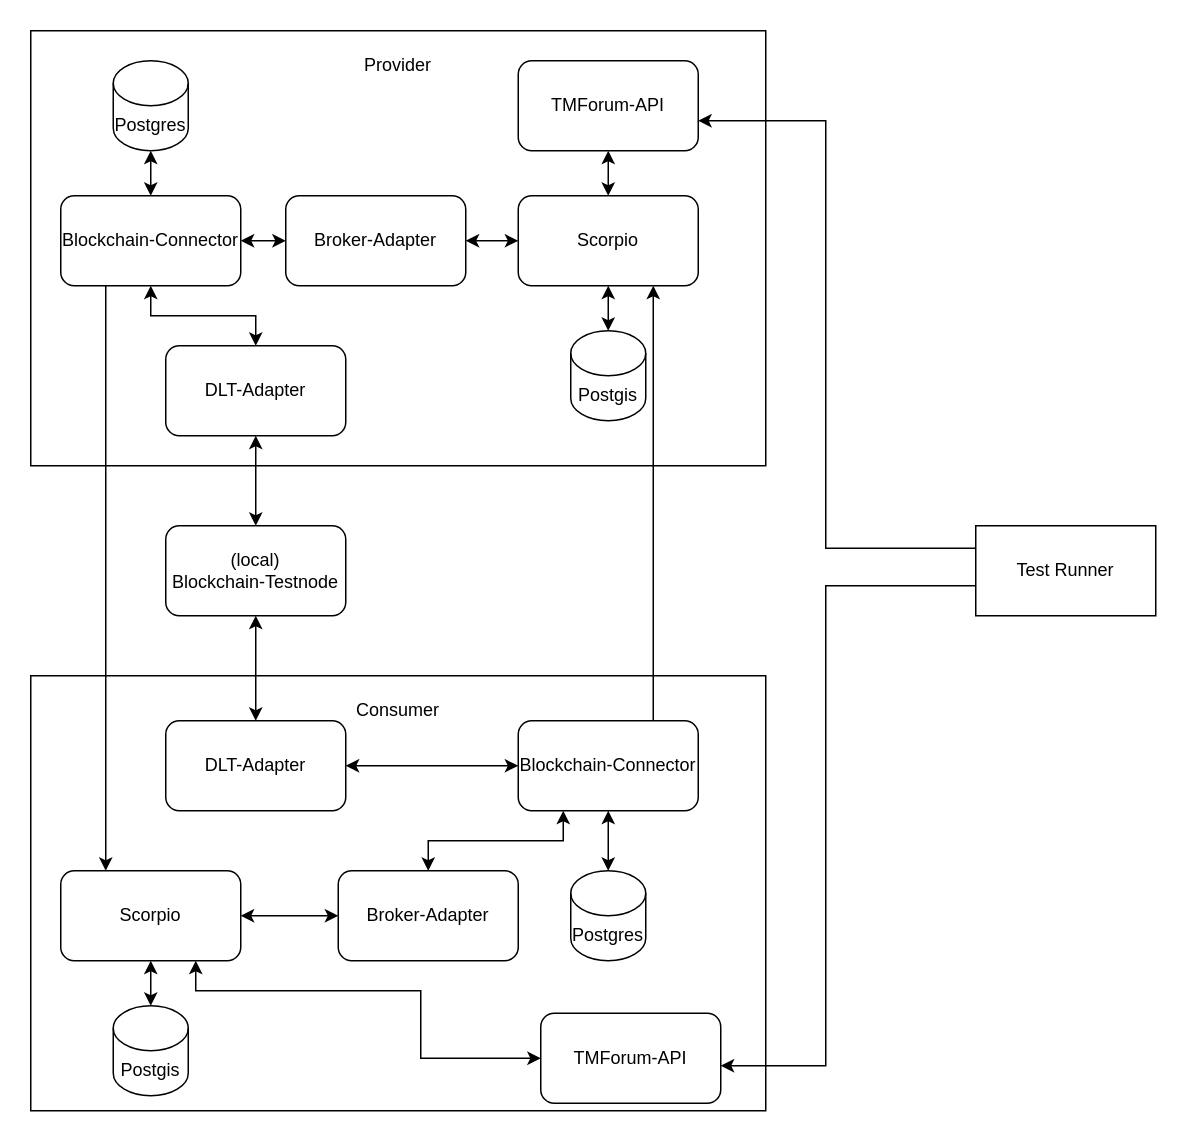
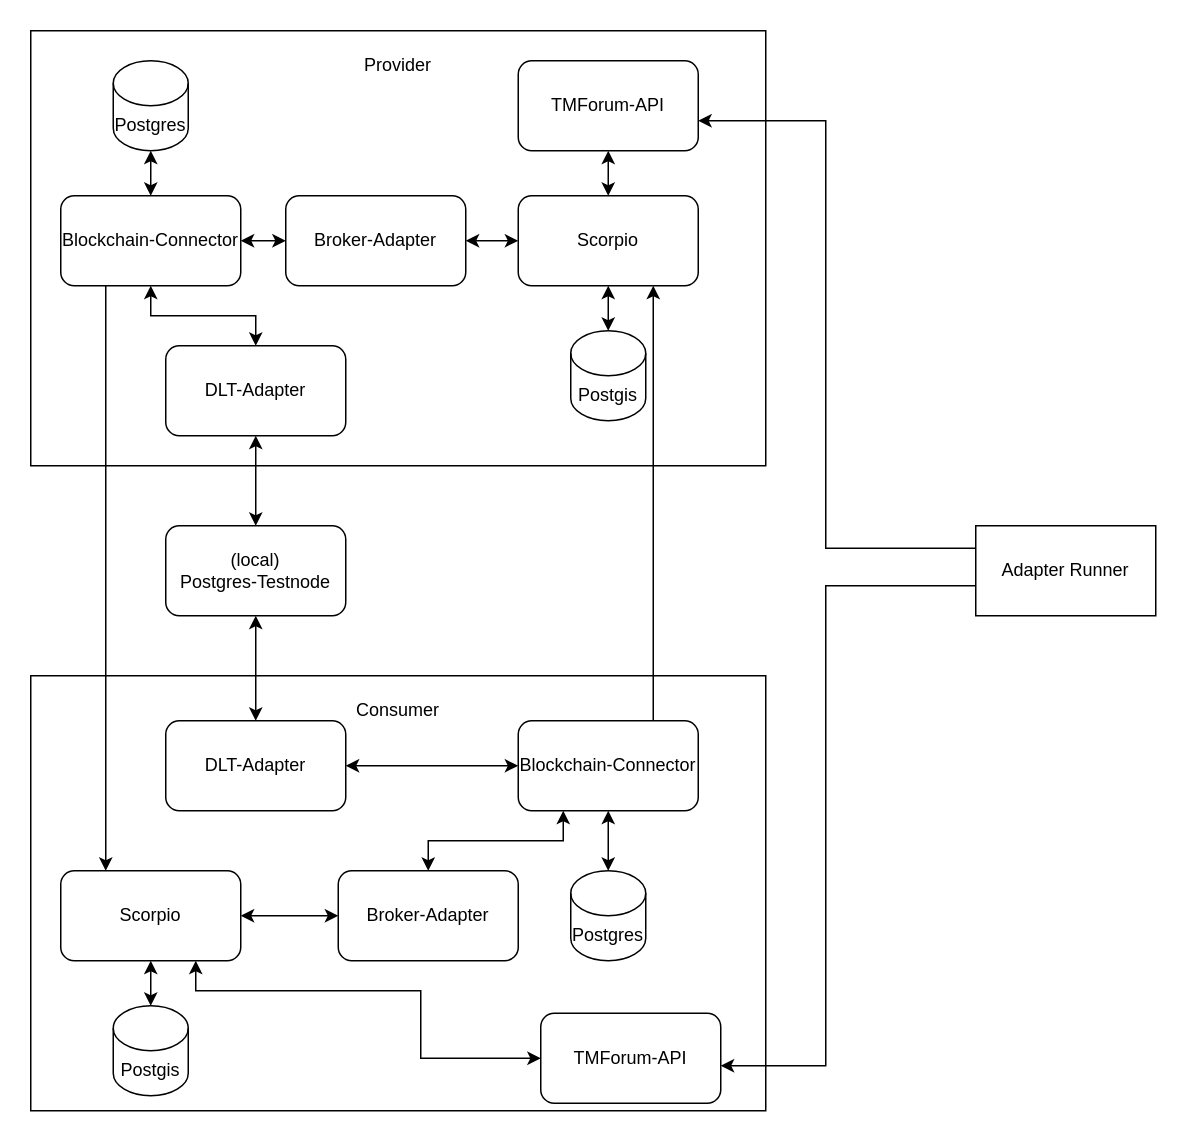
(256, 571) -> (256, 571)
(1066, 571) -> (1066, 571)
